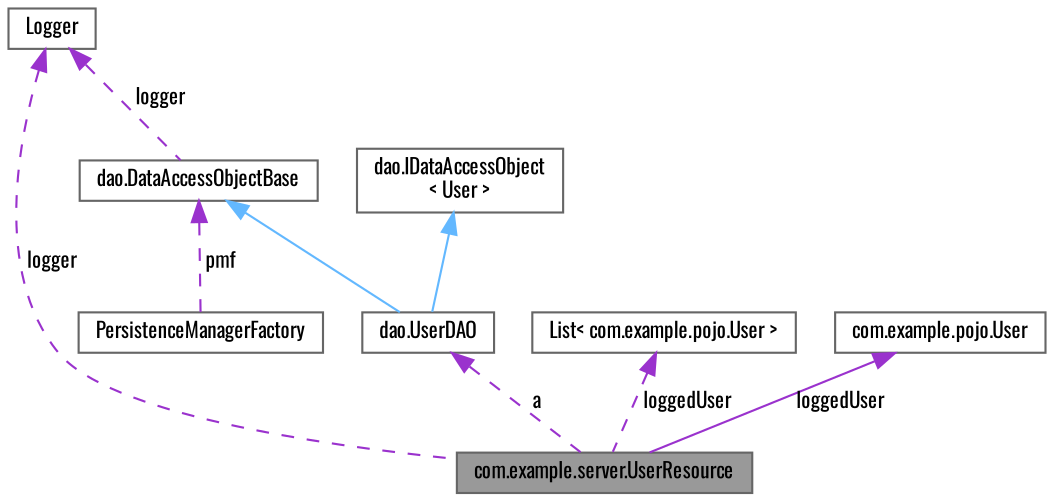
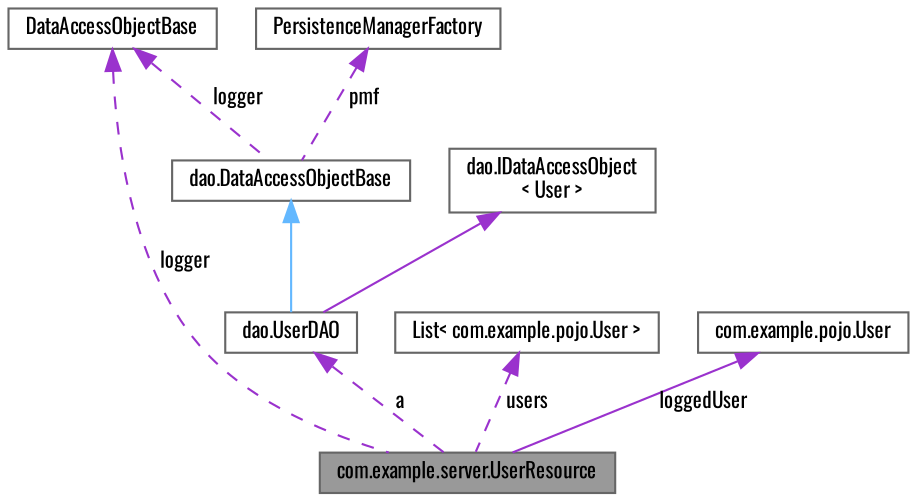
(52, 29) -> (113, 29)
(200, 267) -> (329, 114)
(441, 273) -> (402, 268)
(685, 403) -> (525, 403)
